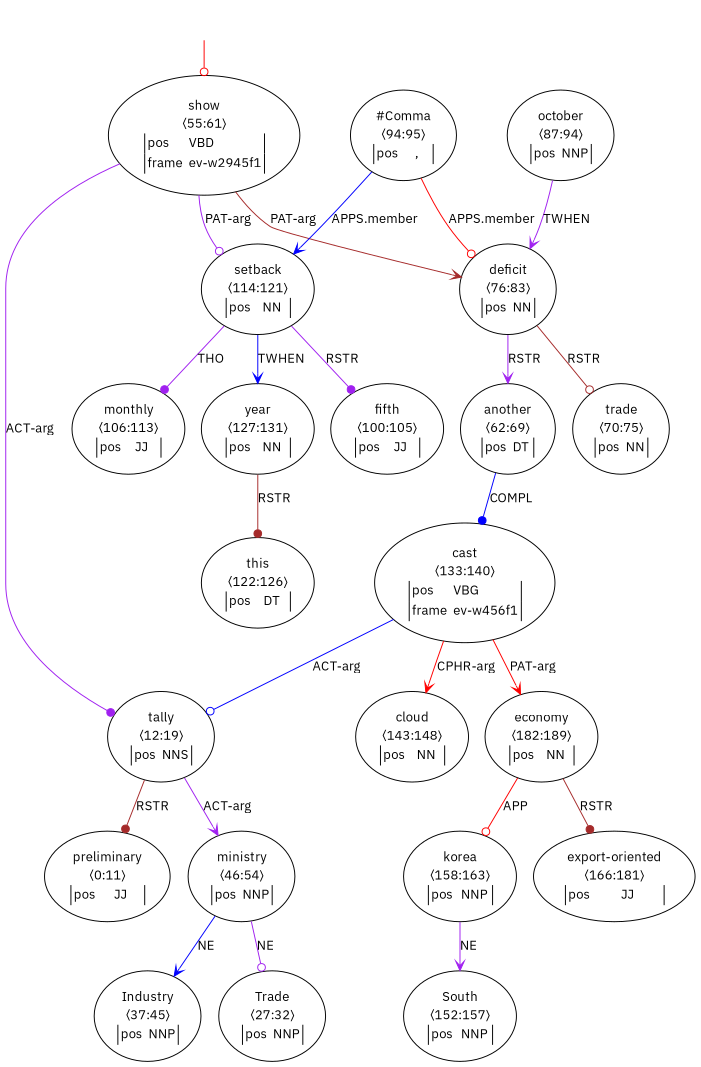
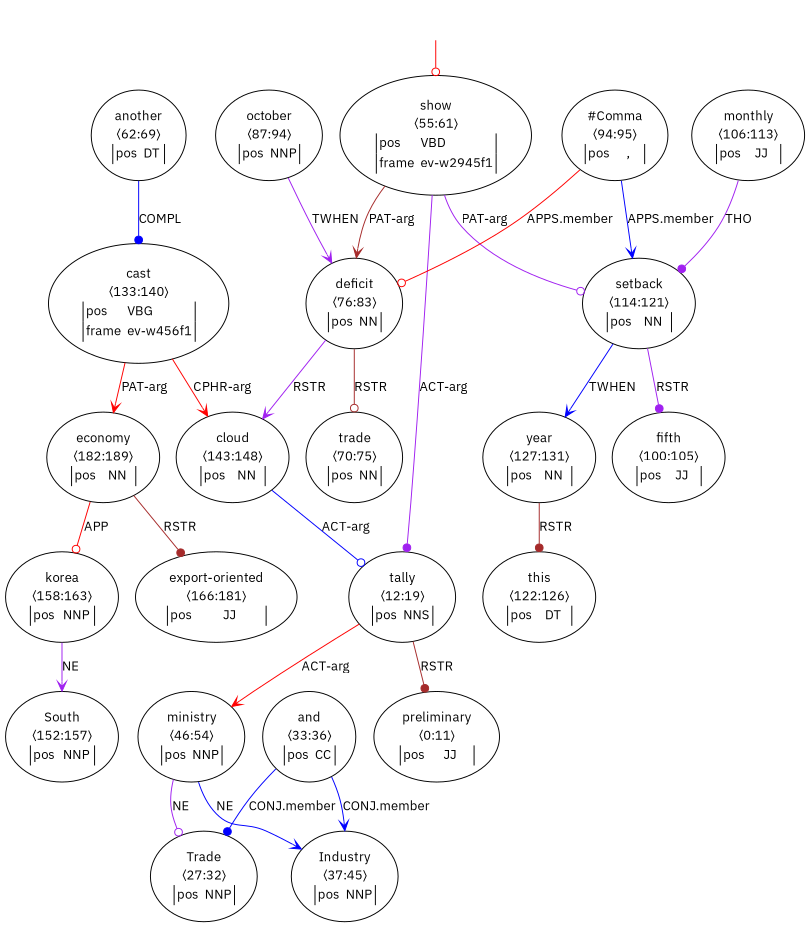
(508, 354) -> (297, 376)
(196, 356) -> (718, 227)
(304, 664) -> (315, 525)
none -> (309, 737)
(199, 802) -> (299, 662)
